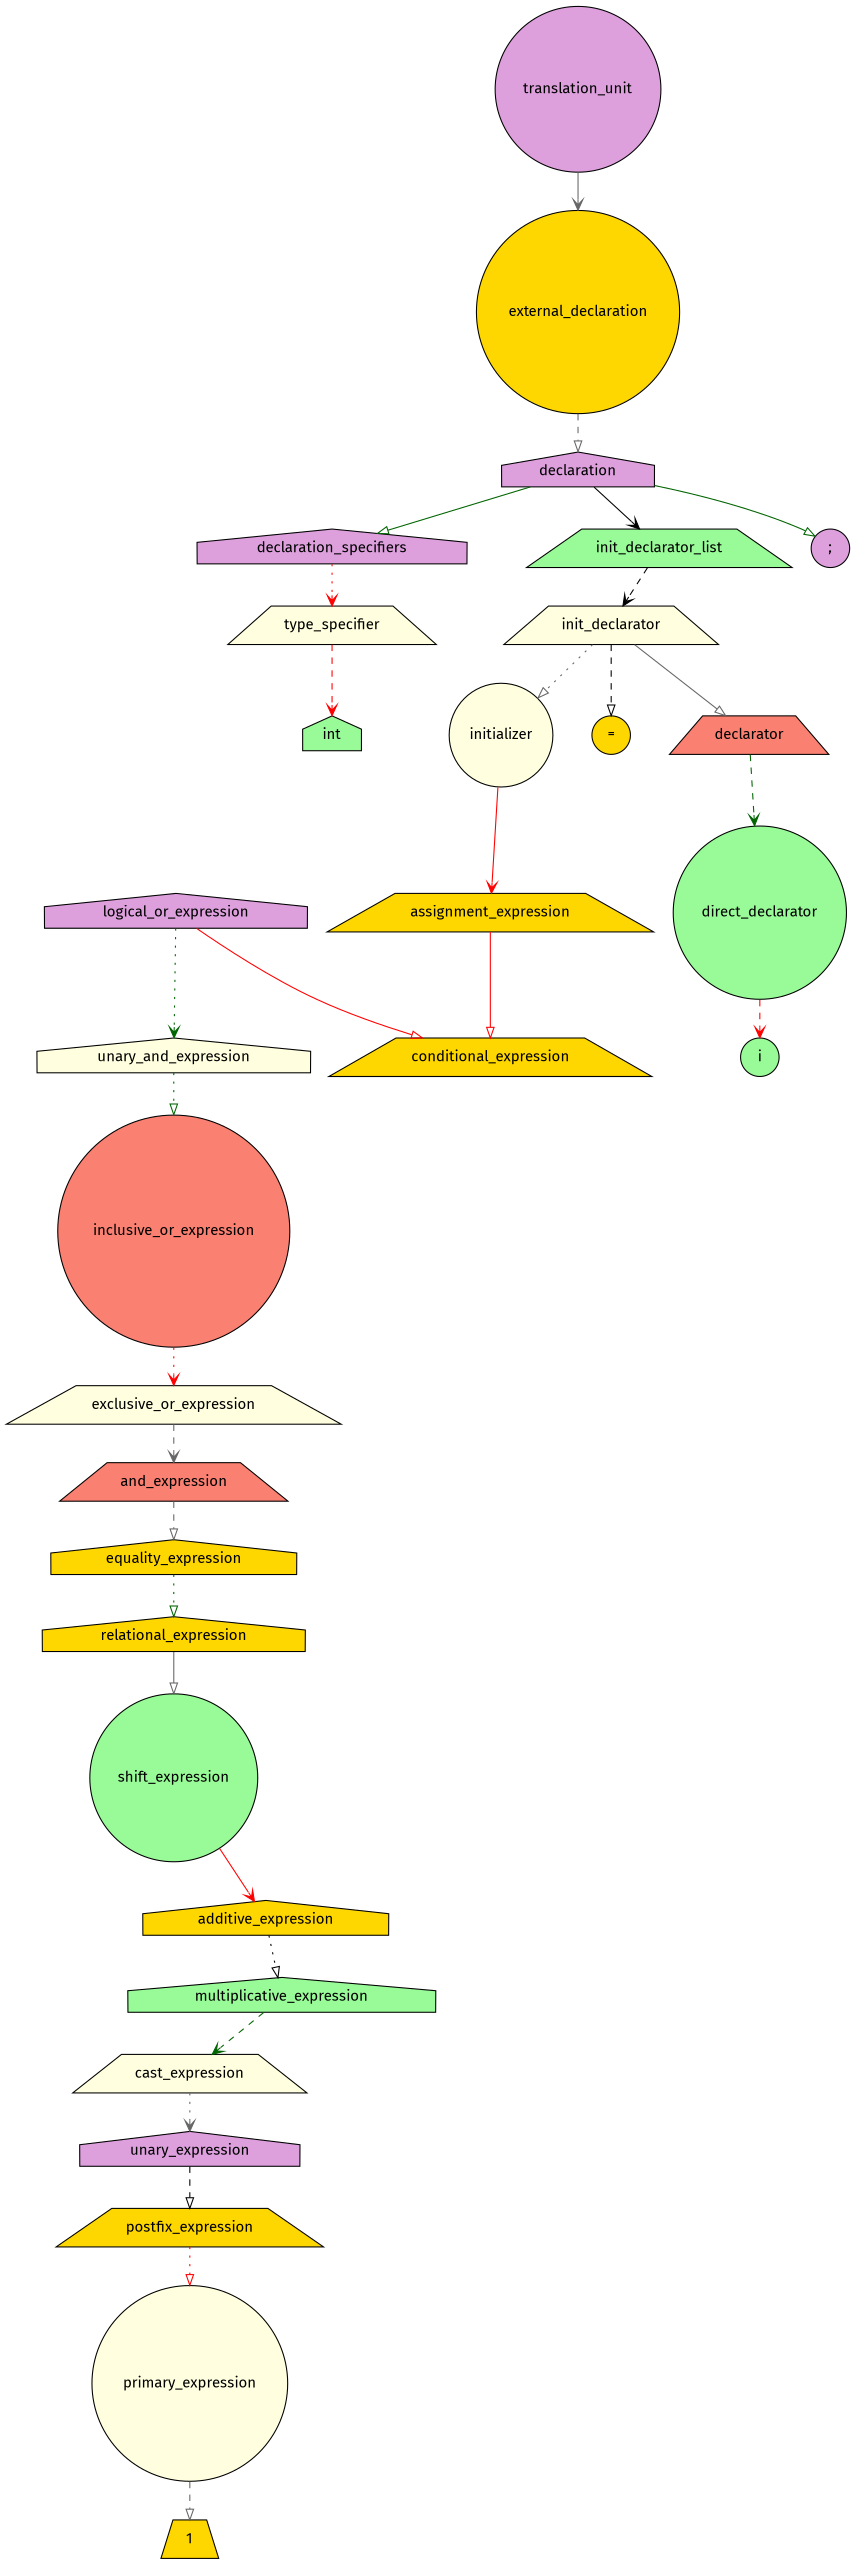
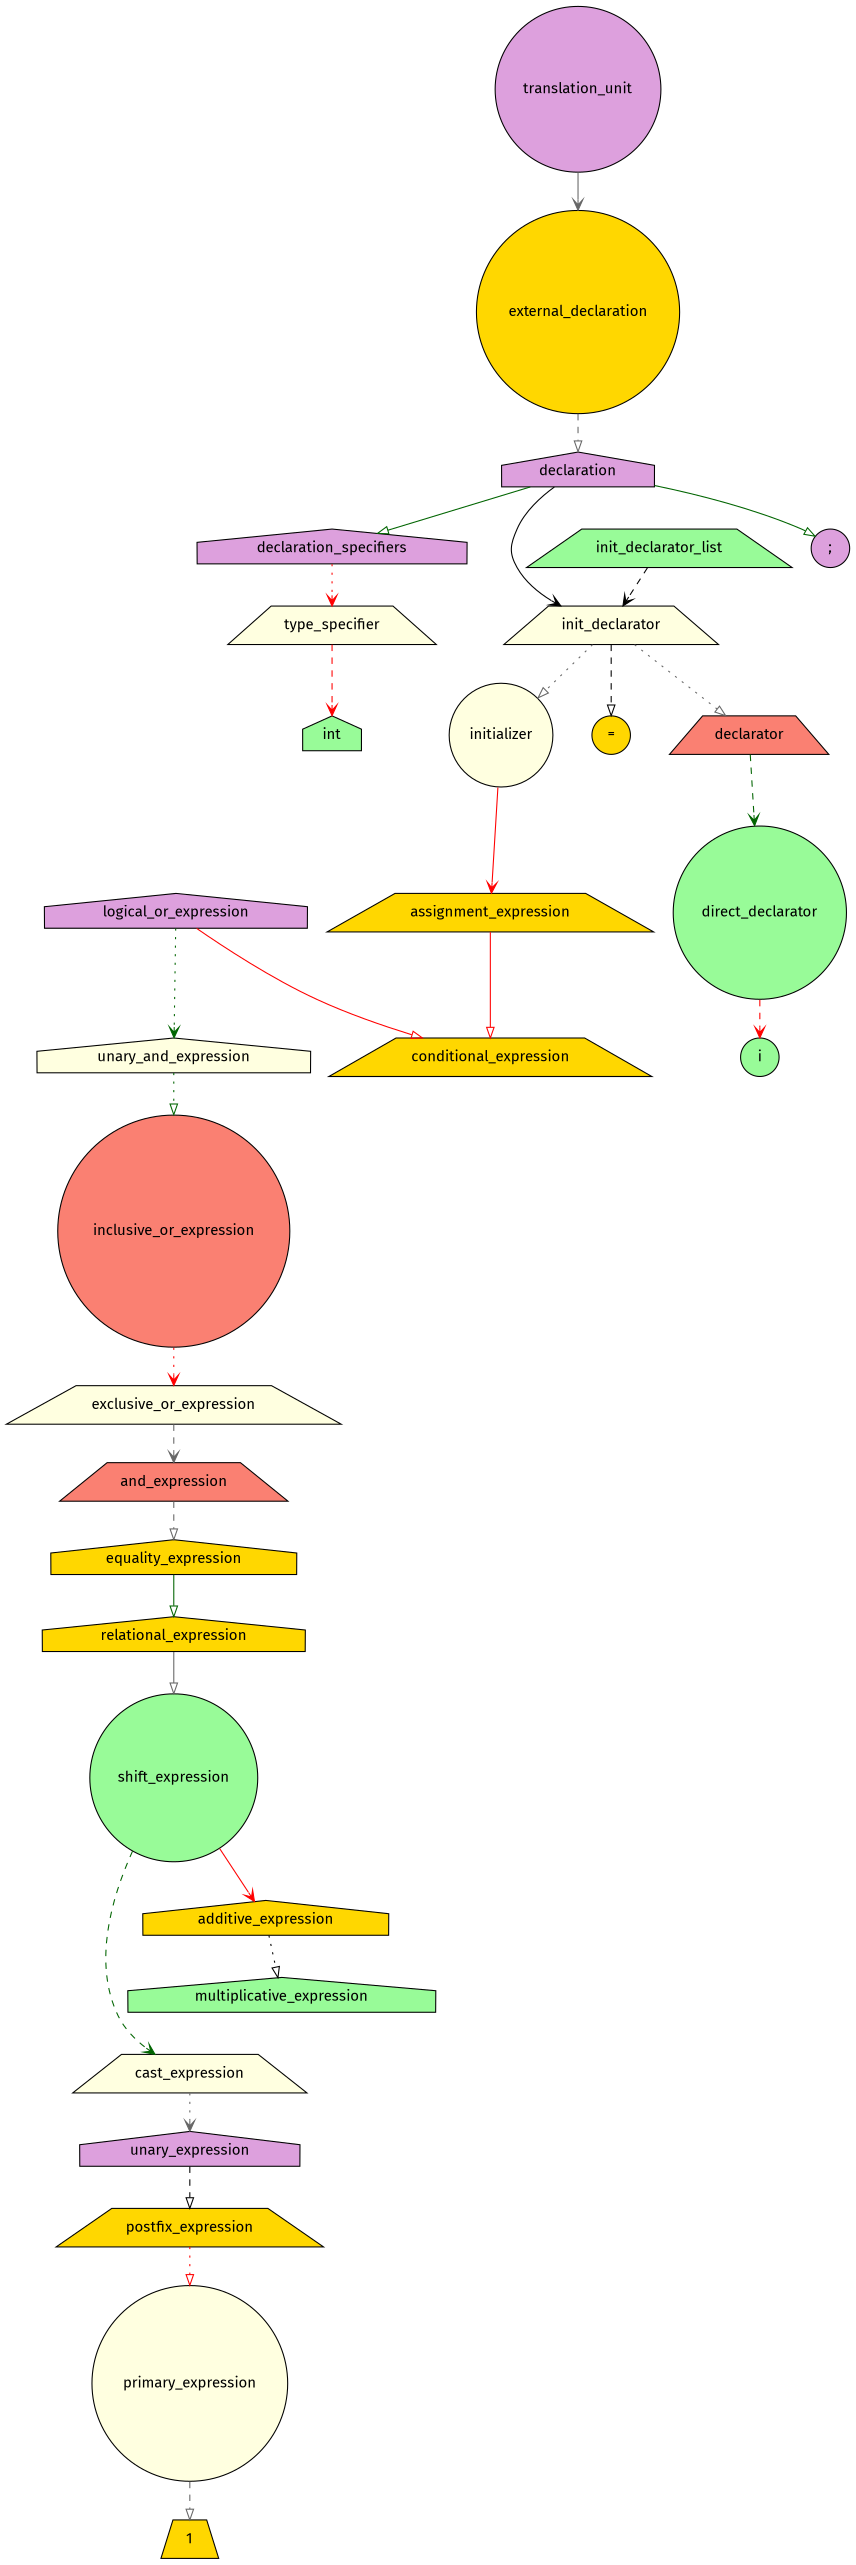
(613, 504) -> (512, 544)
(676, 677) -> (676, 677)
(174, 1590) -> (174, 1590)
(242, 2030) -> (106, 1954)
